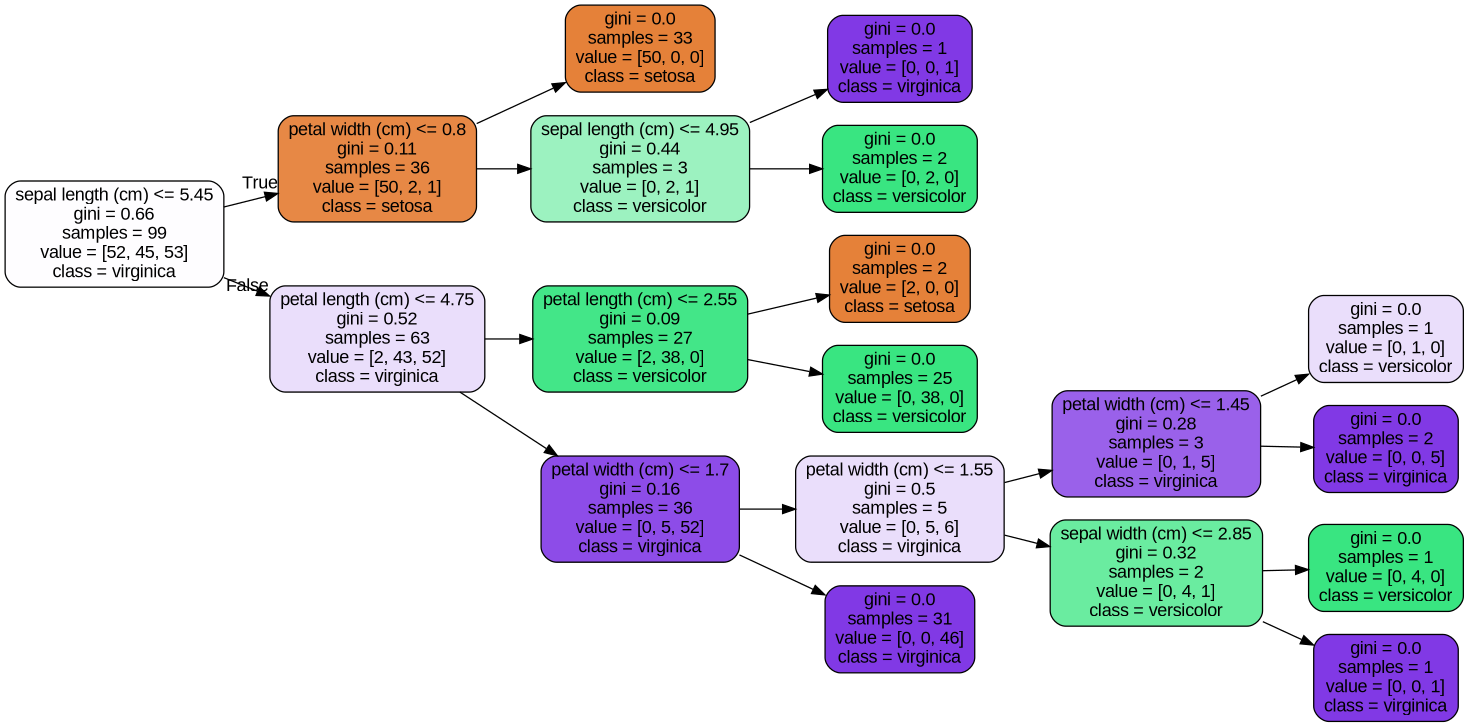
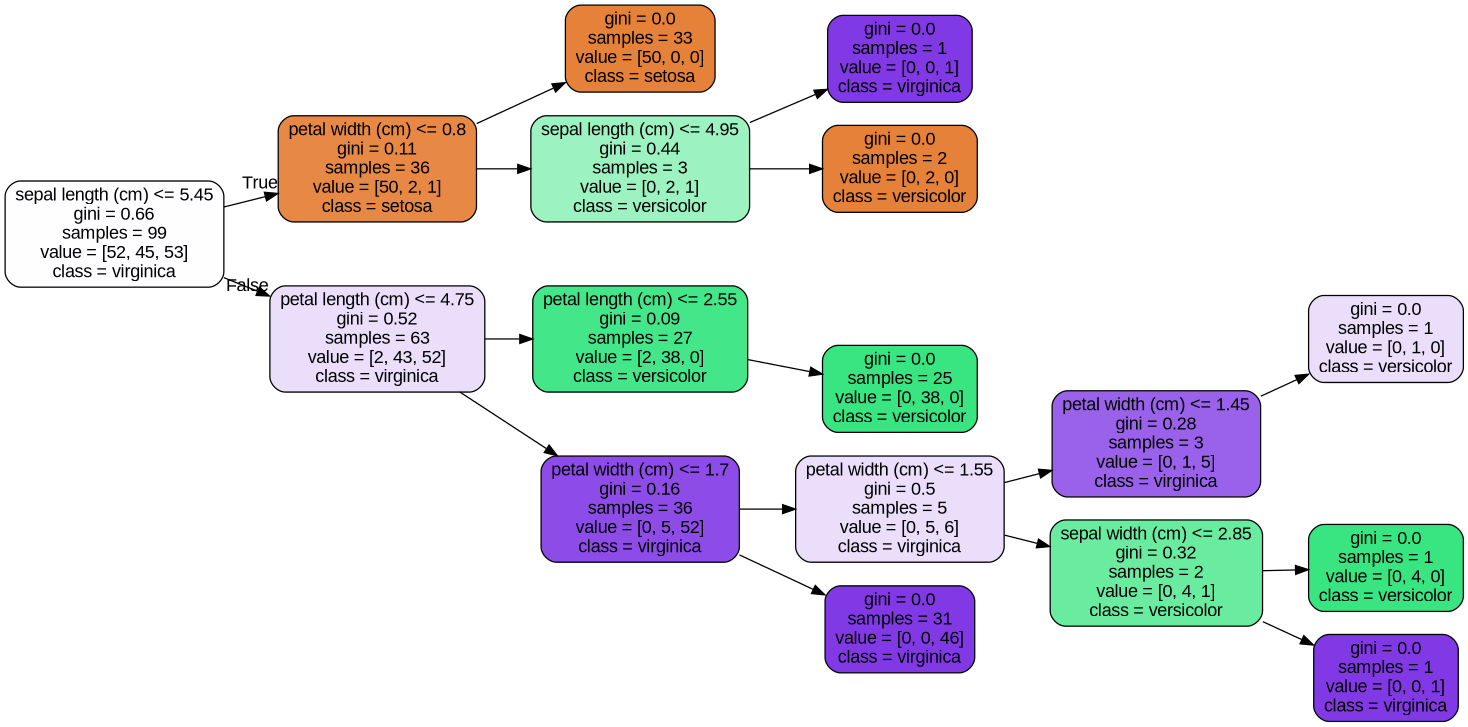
(900, 169) -> (900, 169)
(900, 279) -> none
(1386, 449) -> none
